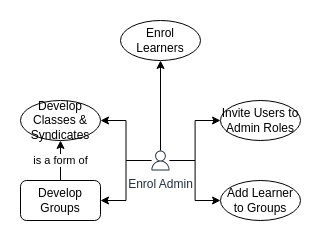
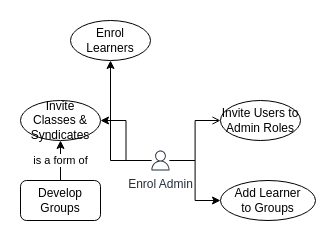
(161, 41) -> (111, 41)
(61, 121) -> (61, 121)
(212, 121) -> (214, 121)
(126, 191) -> none
(261, 201) -> (268, 201)
